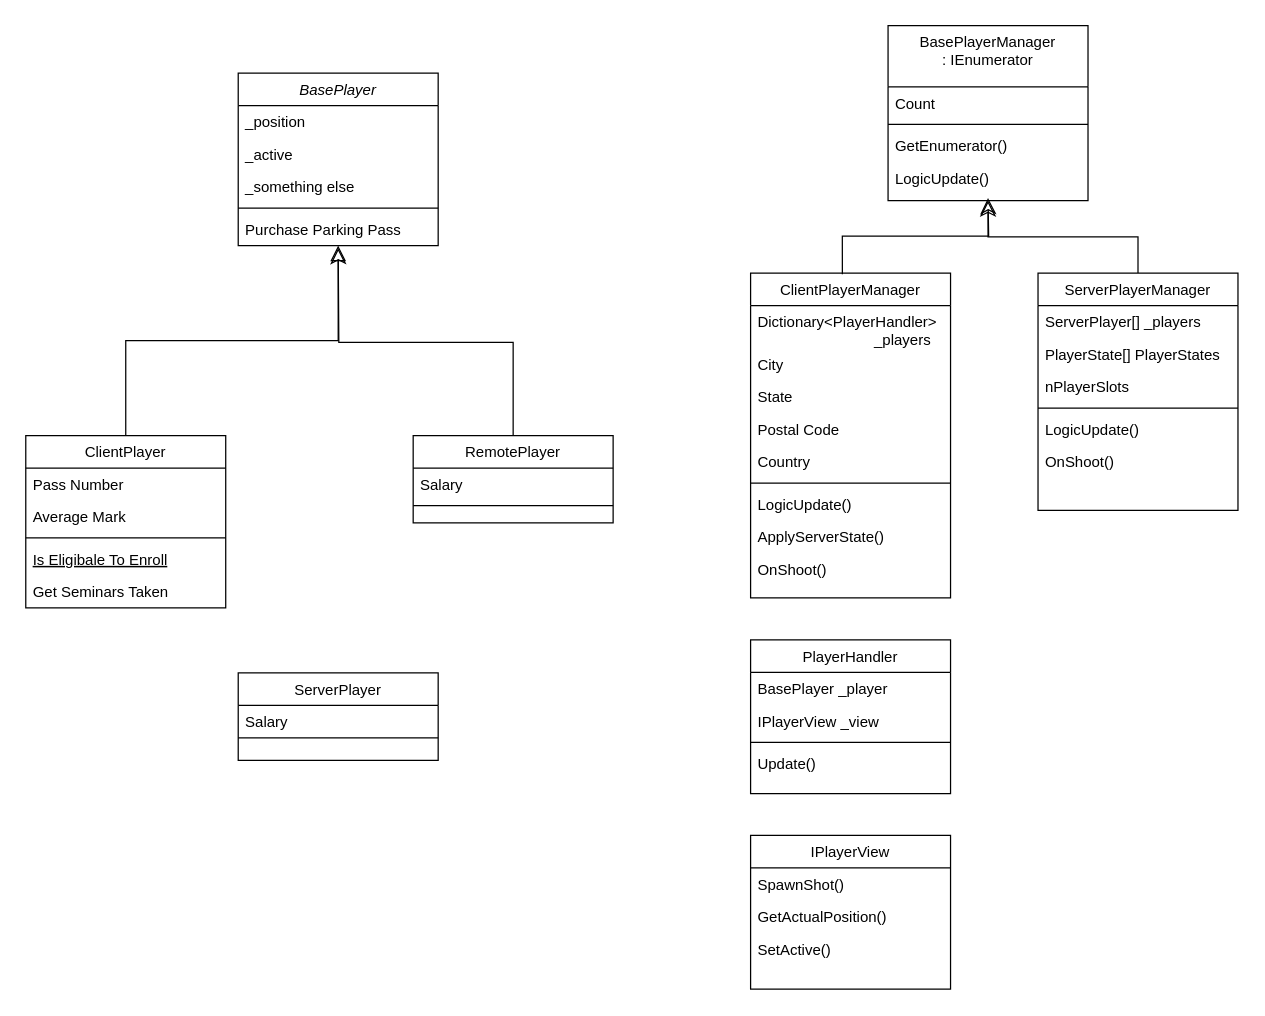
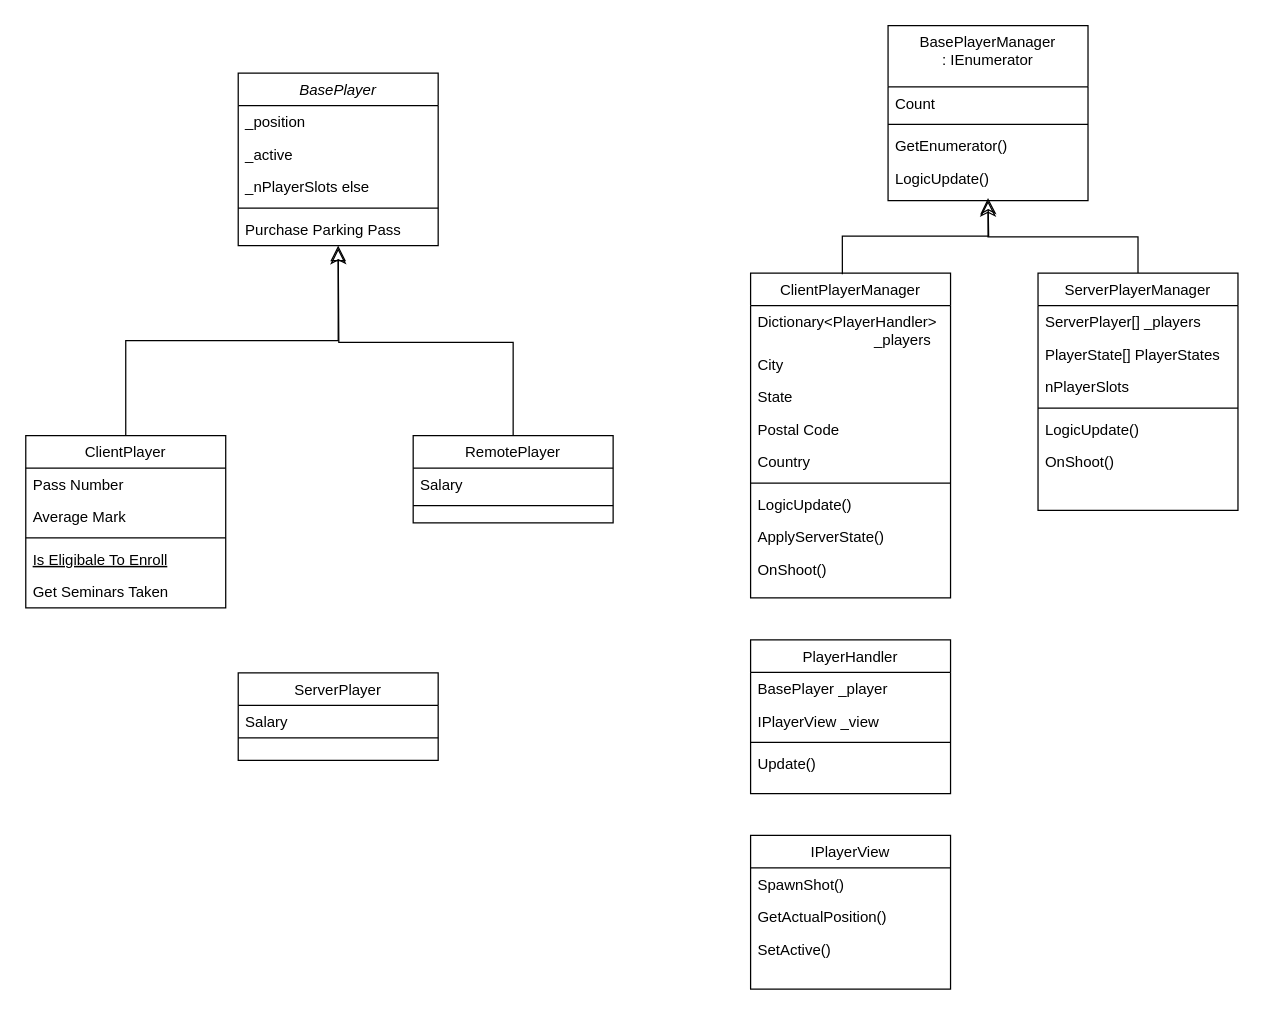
(302, 188) -> (313, 188)
